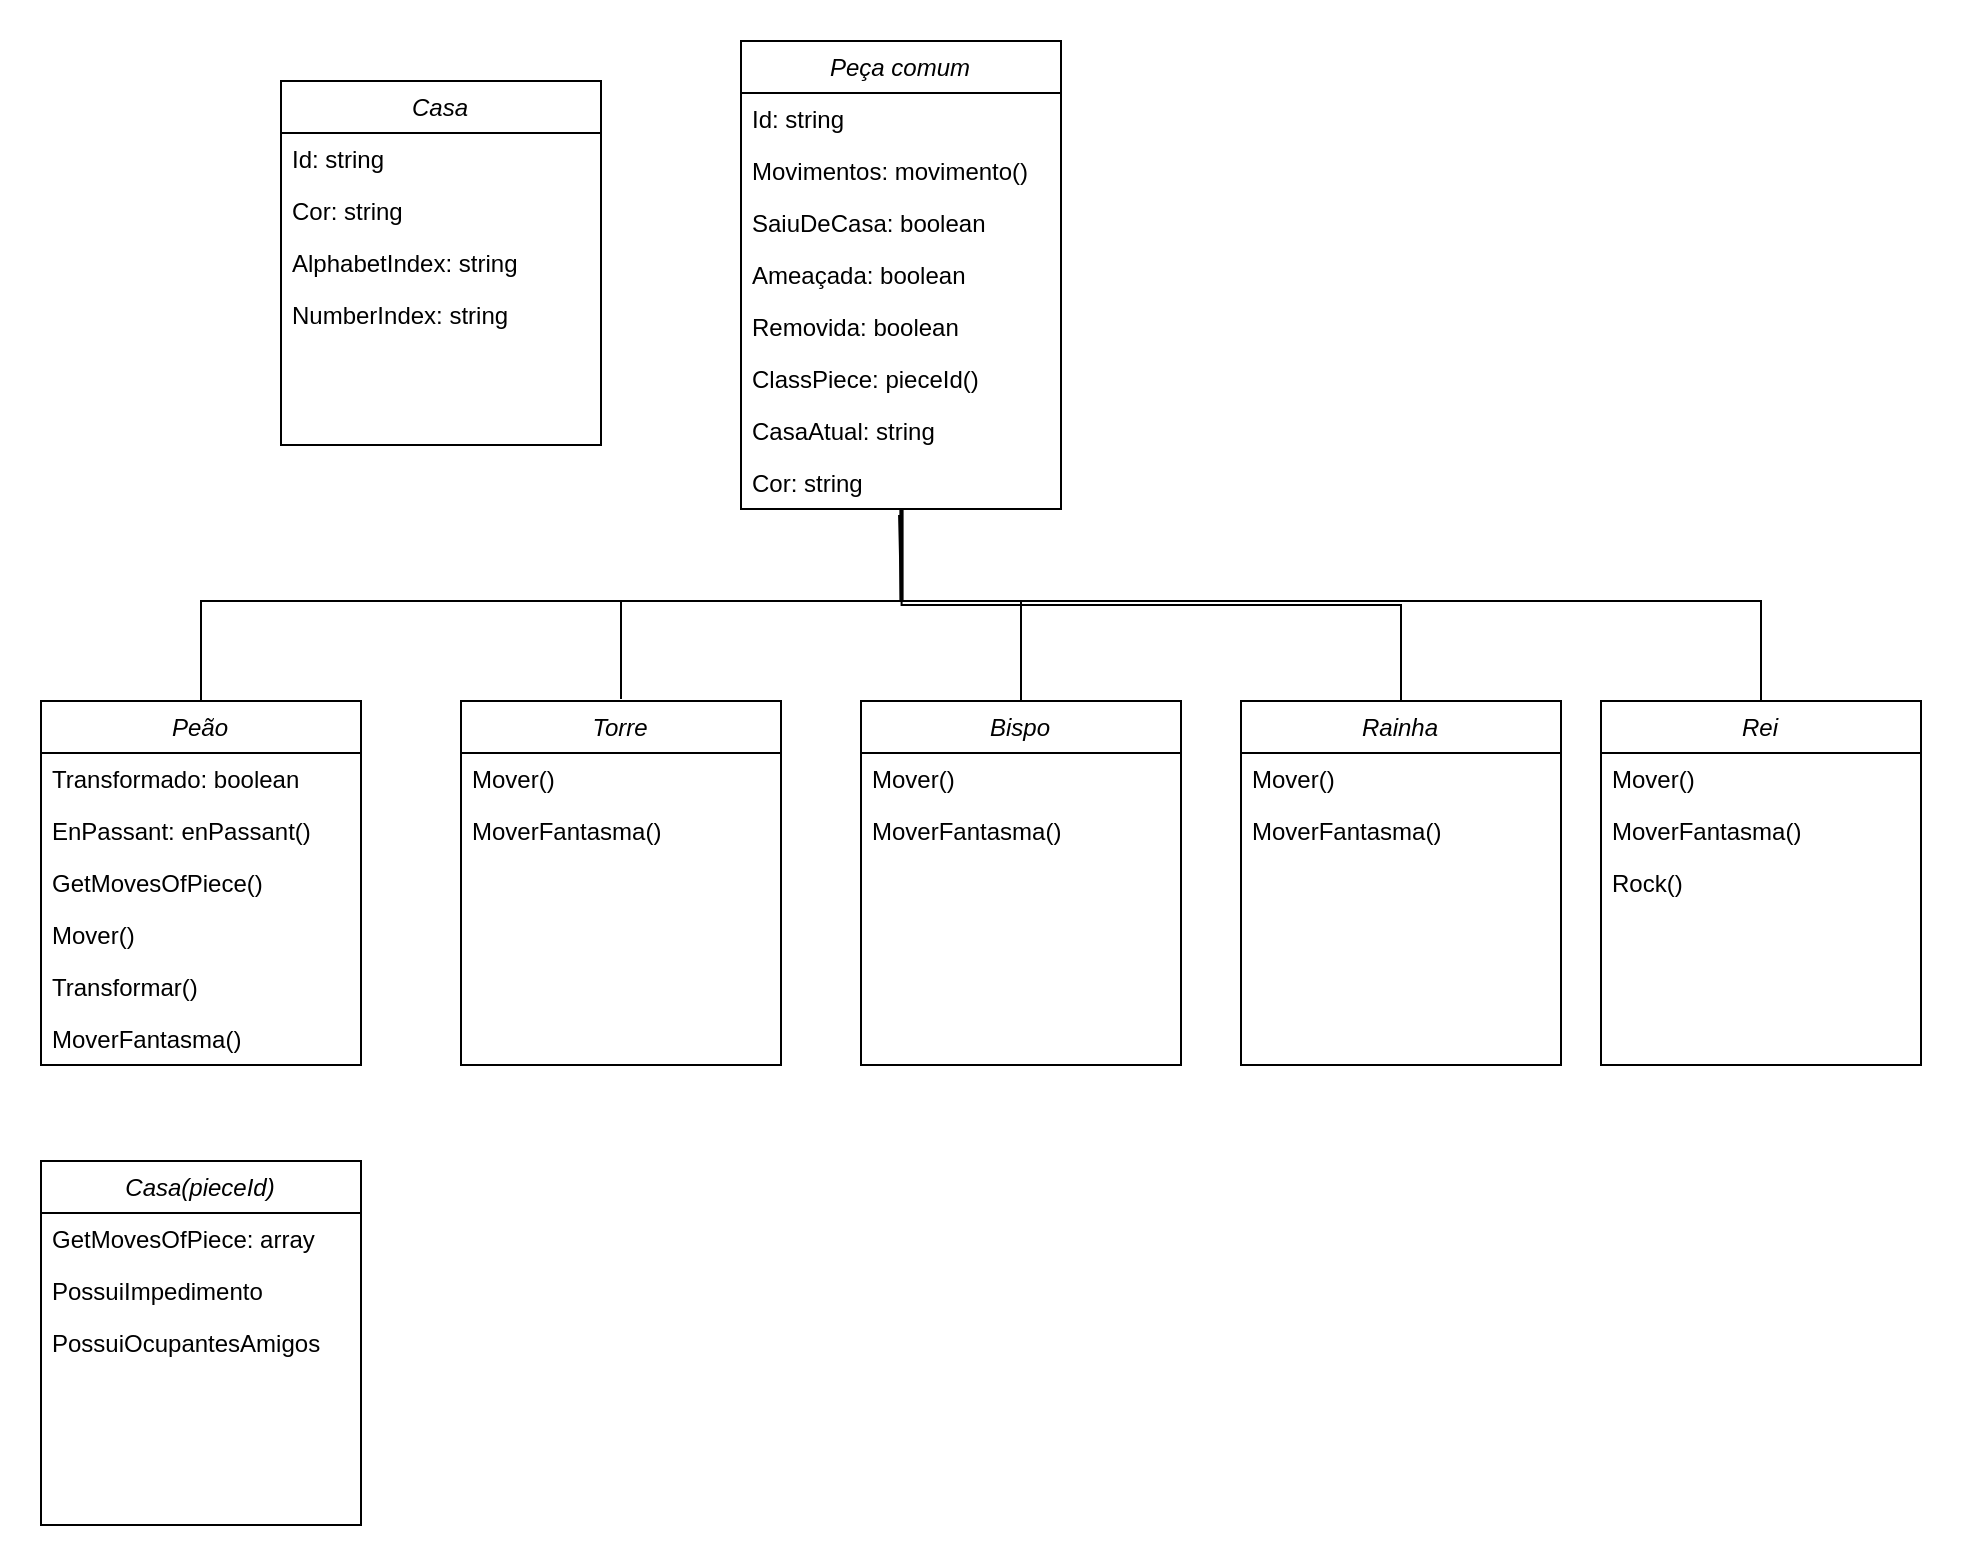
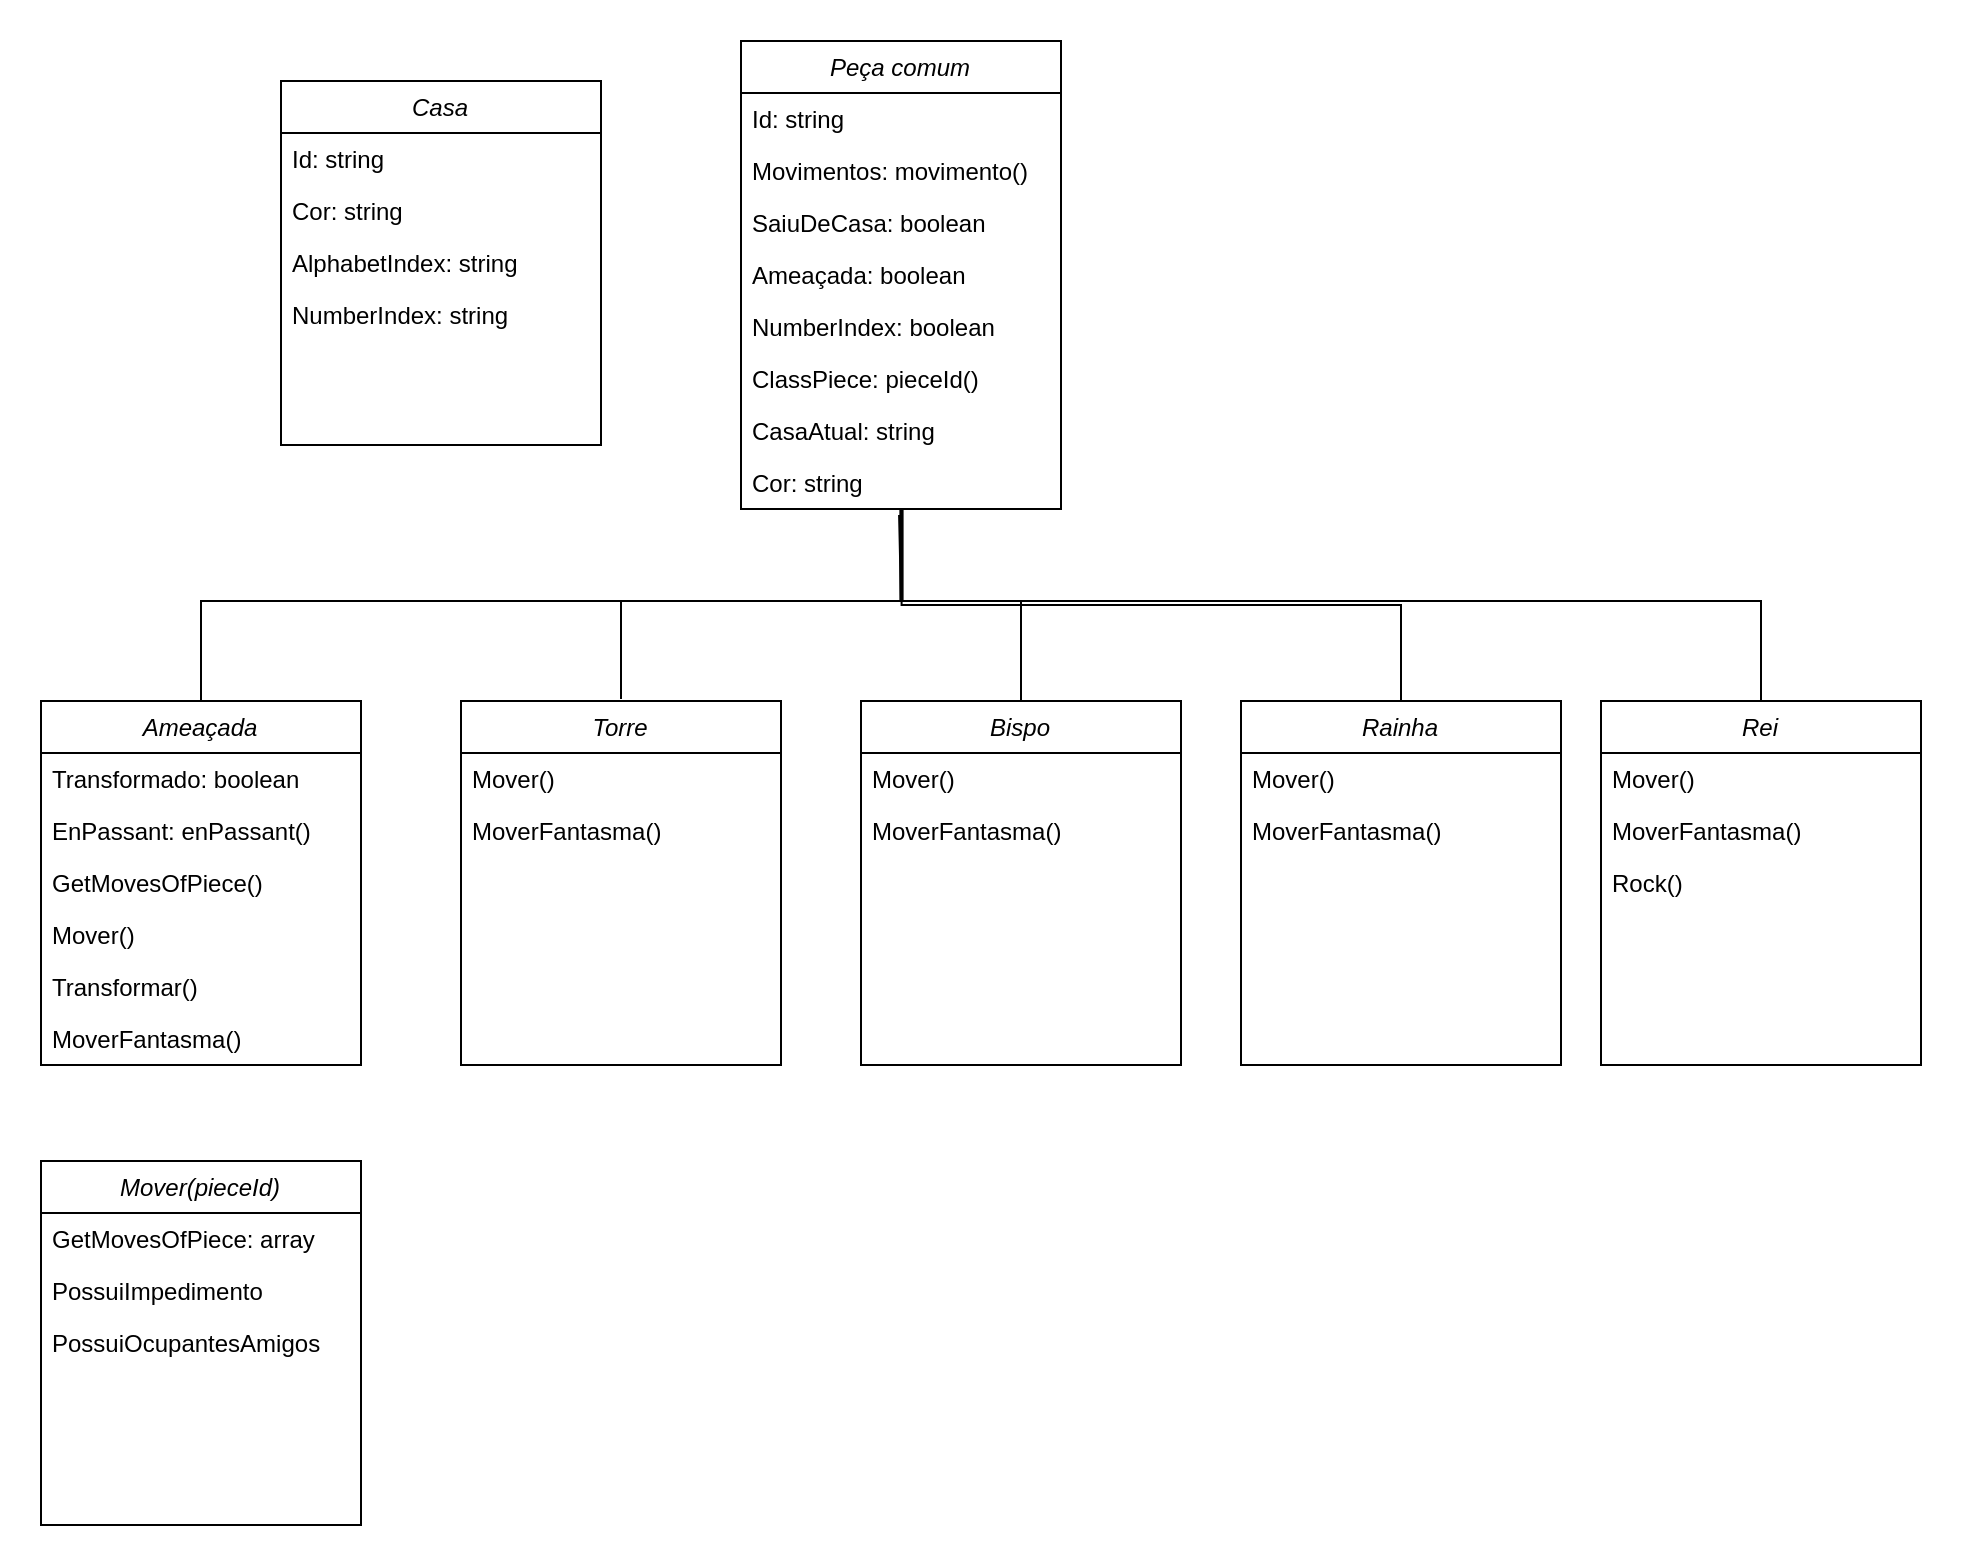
(854, 328) -> (877, 328)
(200, 728) -> (200, 728)
(200, 1188) -> (200, 1188)
